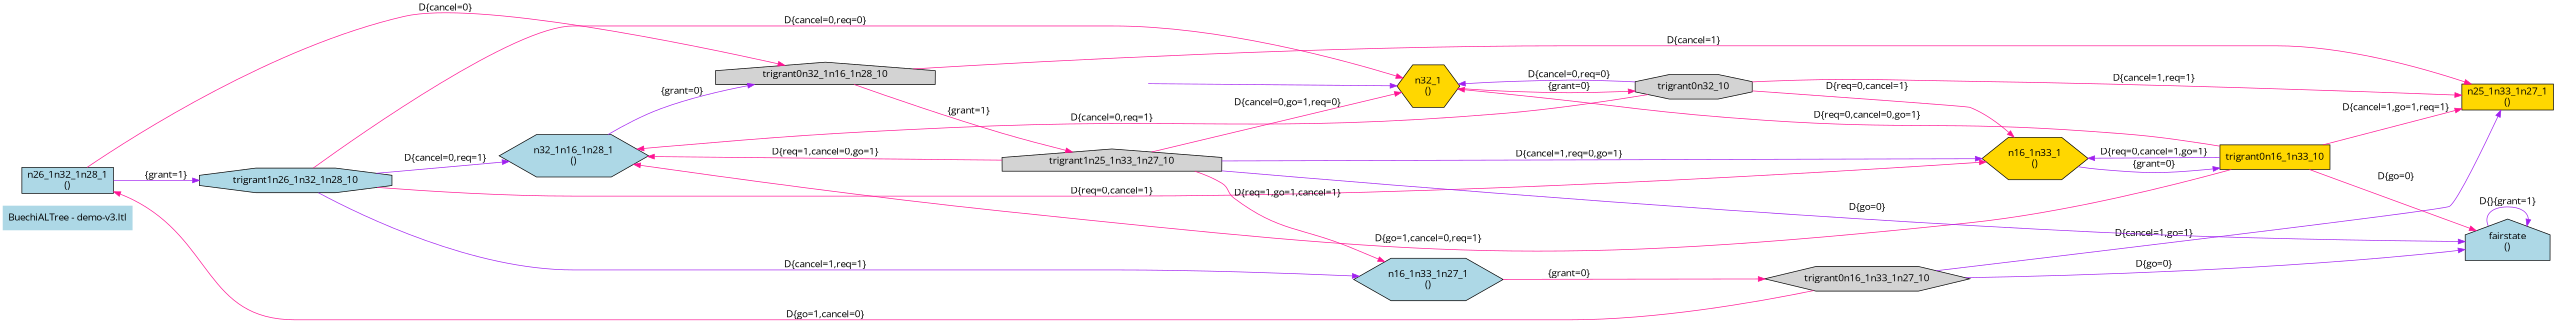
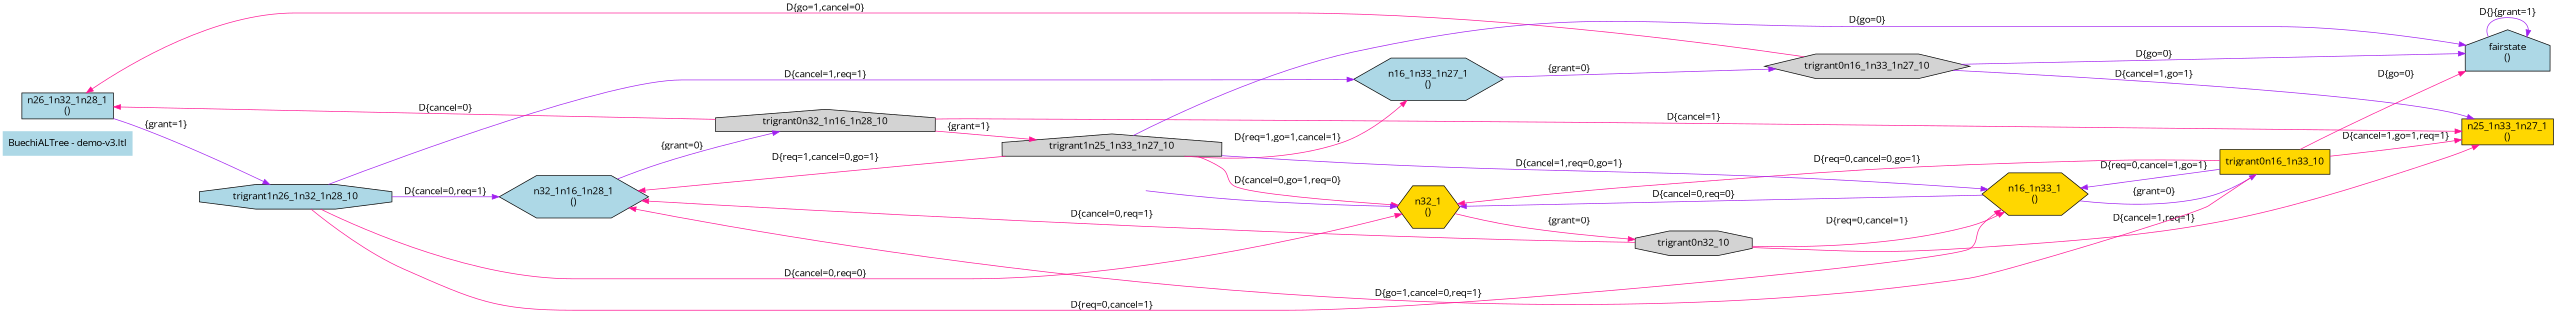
(417, 15) -> (418, 113)
(1550, 80) -> (1725, 201)
(1631, 279) -> (1634, 73)
